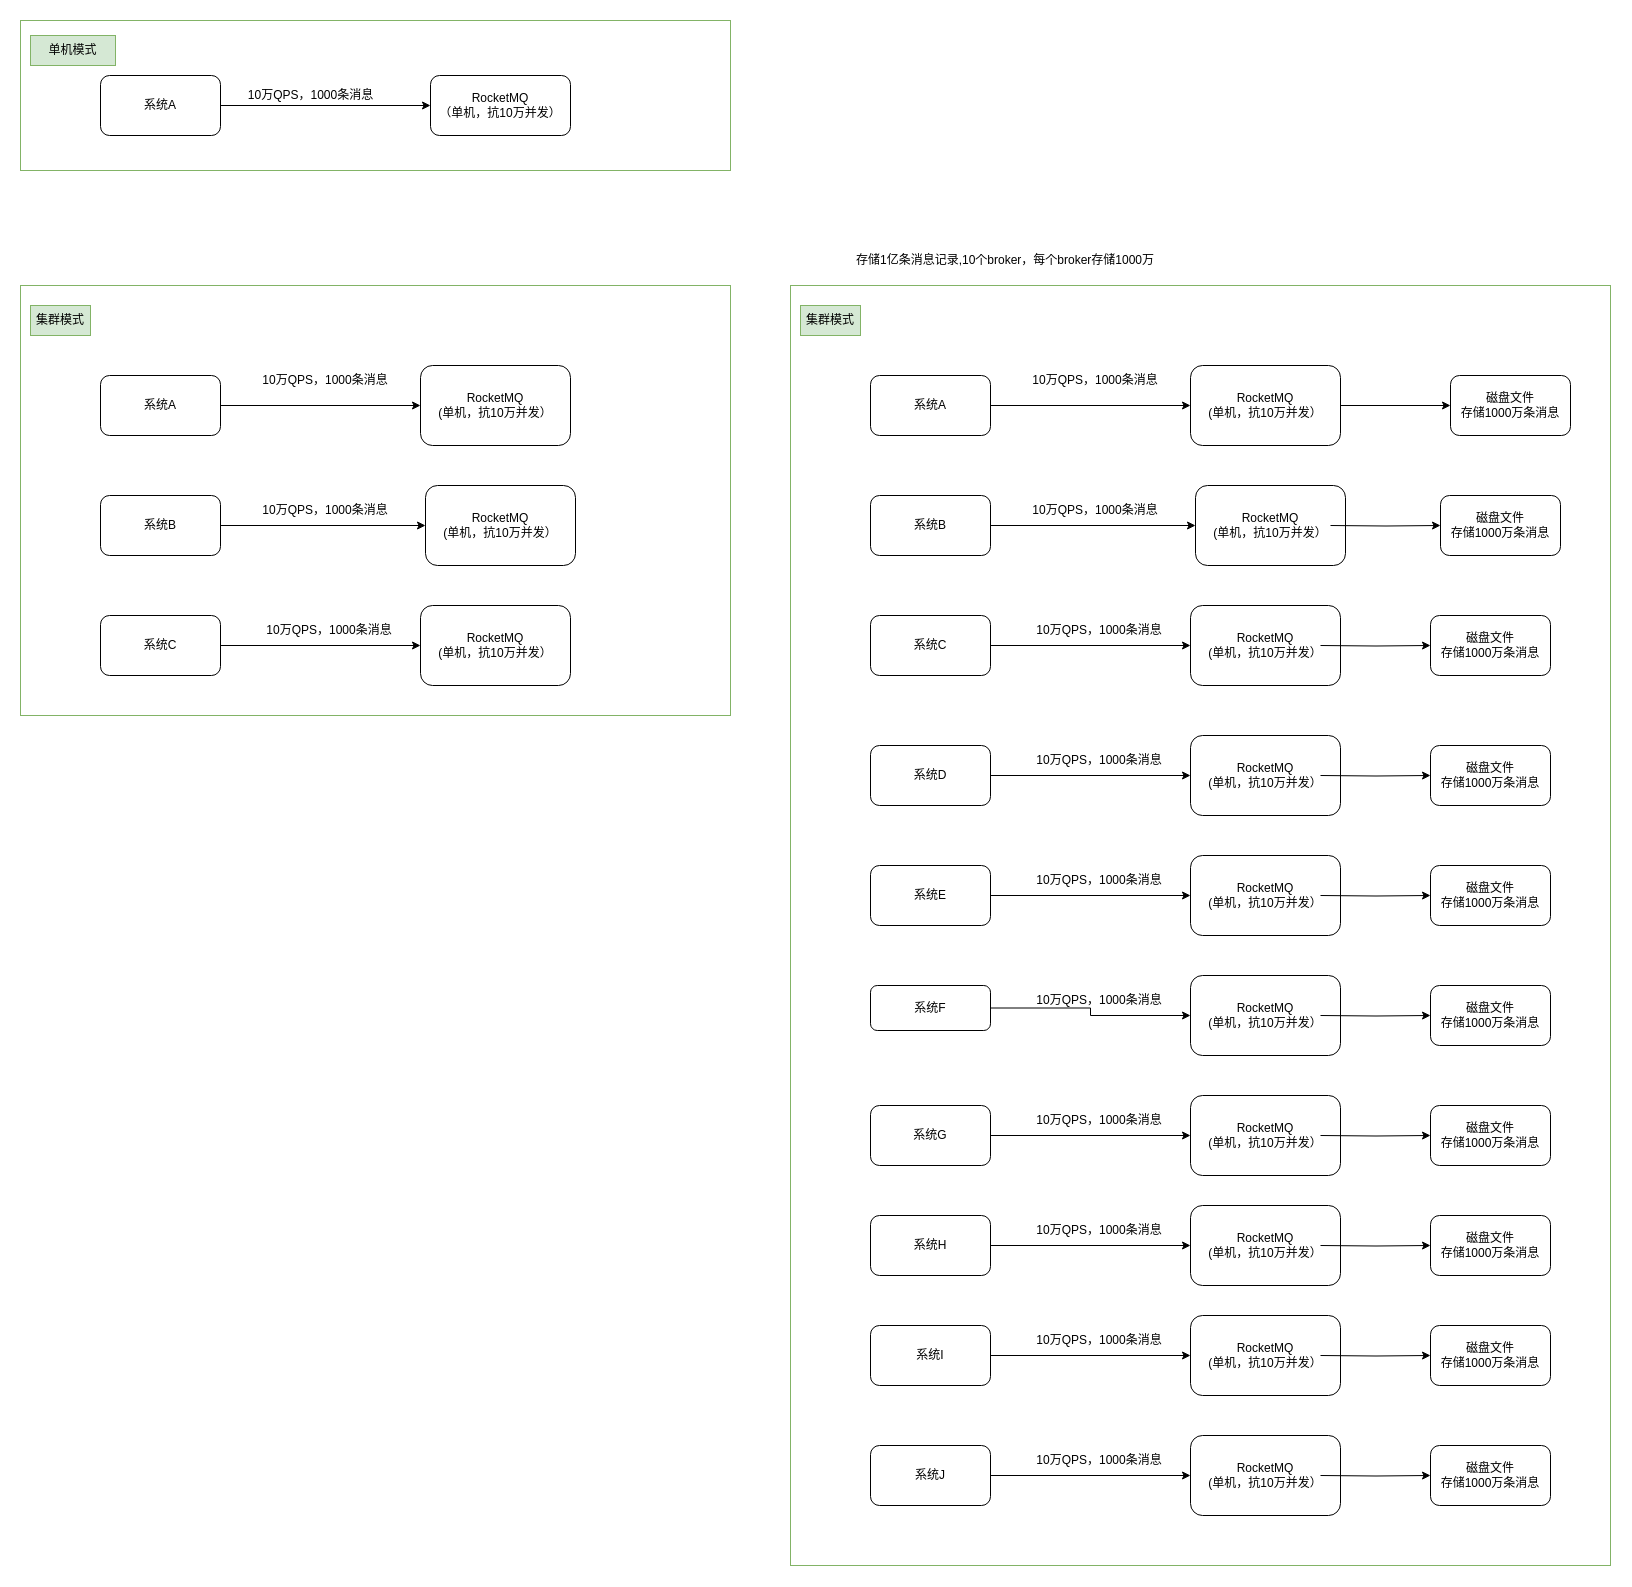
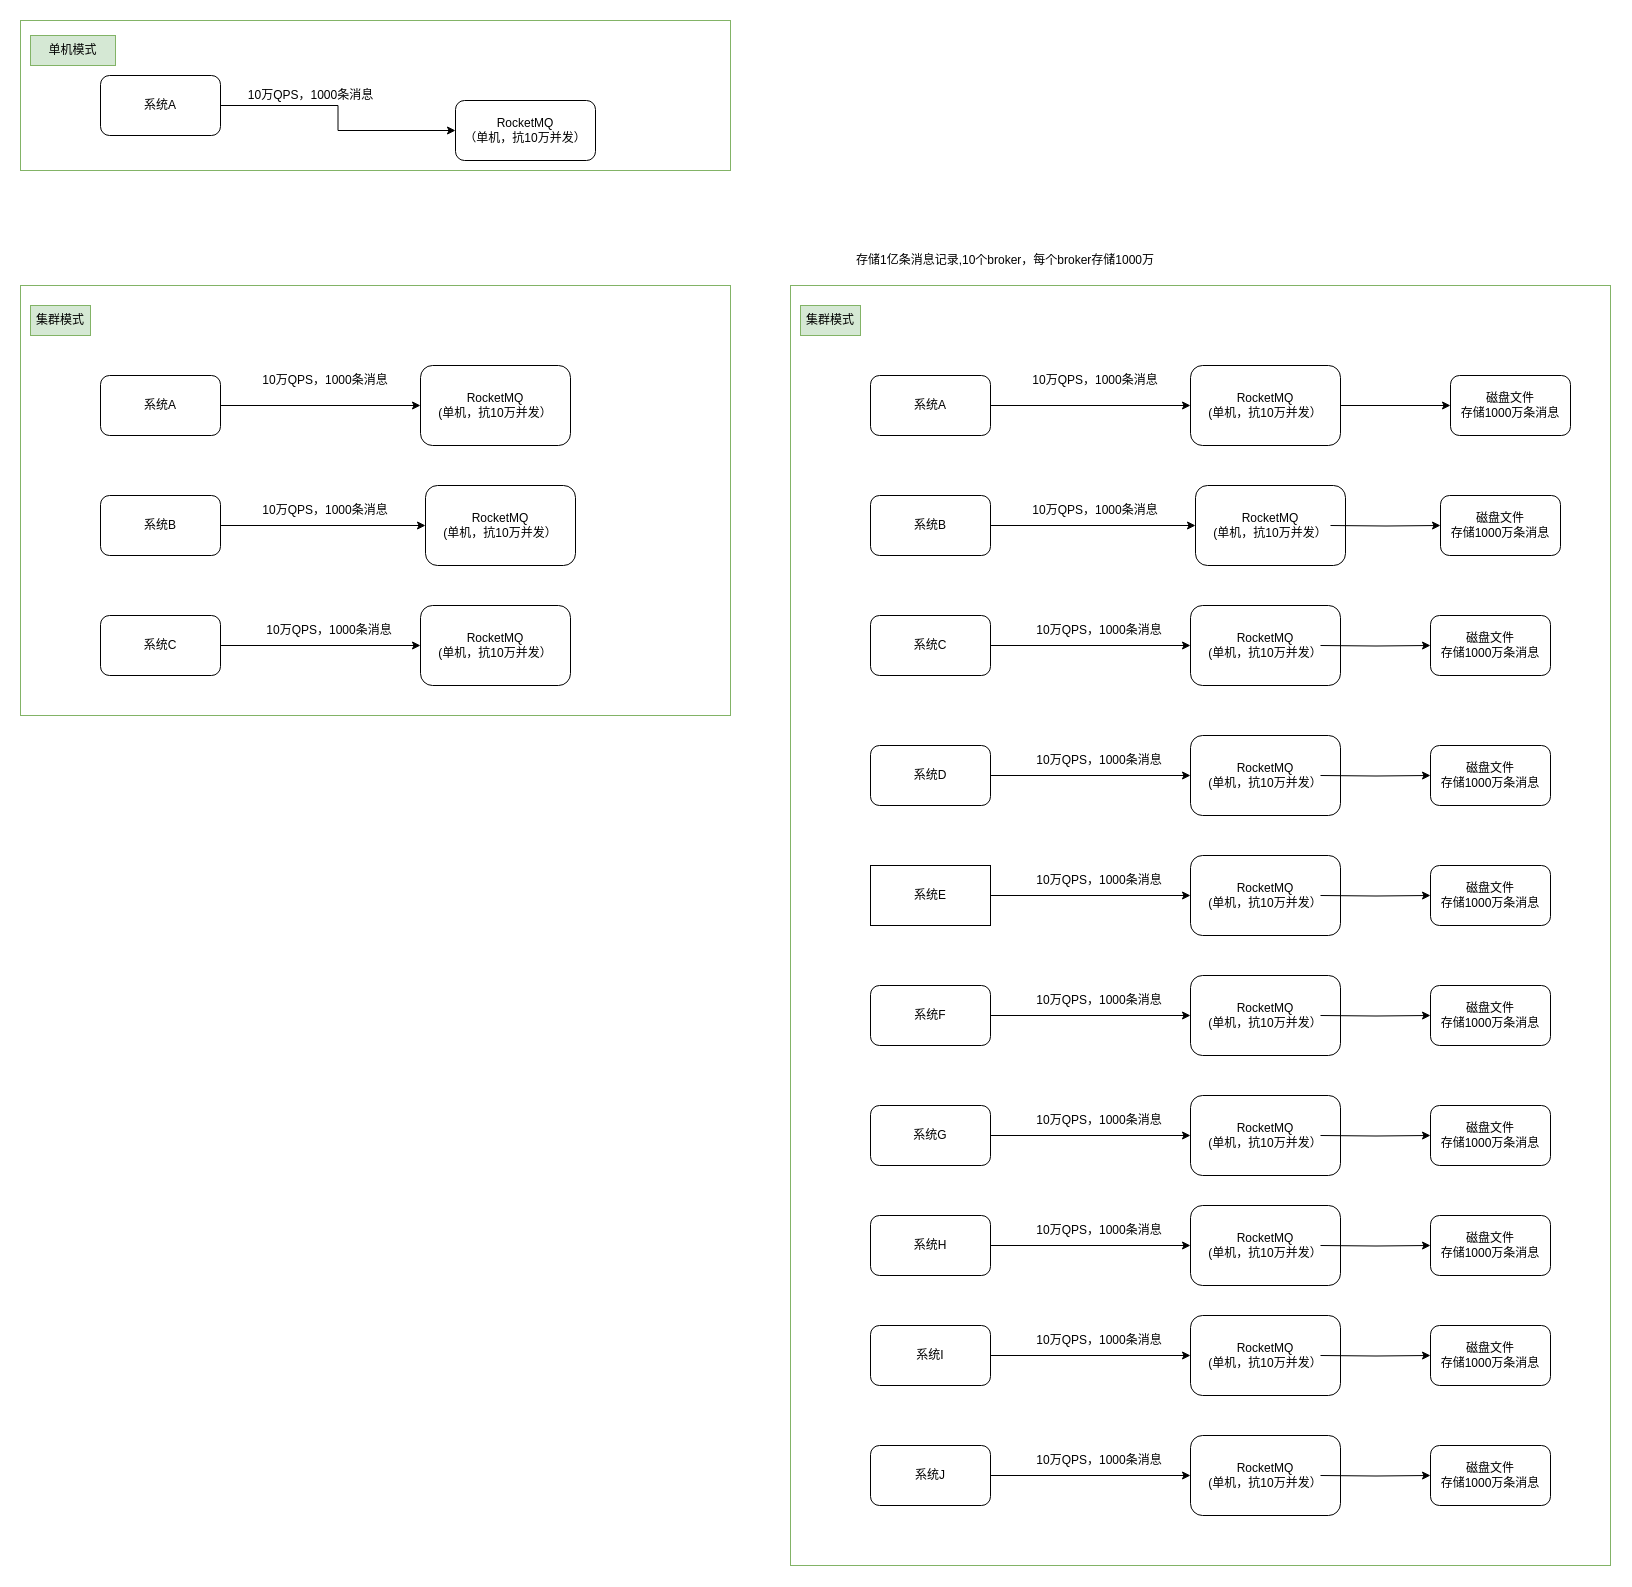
(501, 106) -> (526, 131)
(931, 896) -> (931, 896)
(931, 1008) -> (931, 1016)
